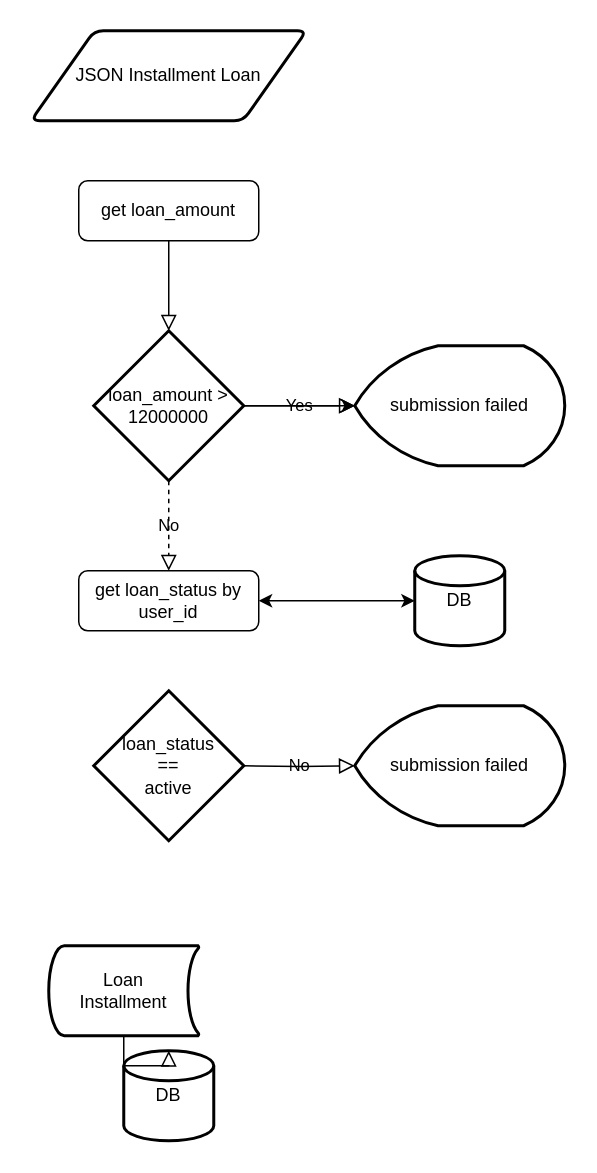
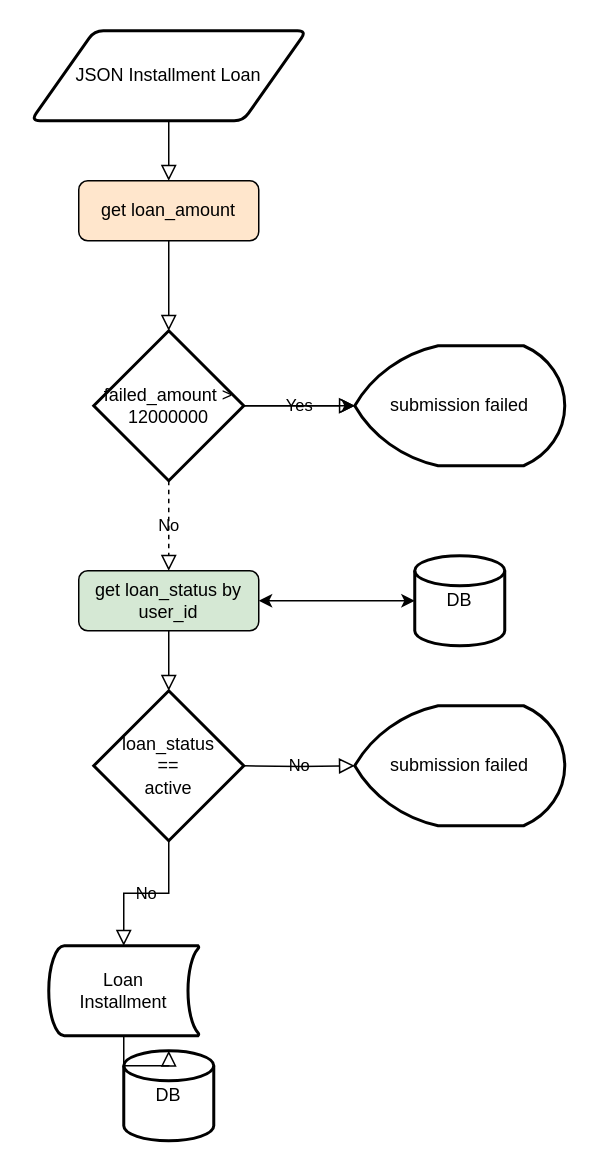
none -> (169, 143)
(169, 211) -> (169, 211)
(169, 406) -> (169, 406)
(169, 601) -> (169, 601)
none -> (169, 653)
none -> (154, 893)
